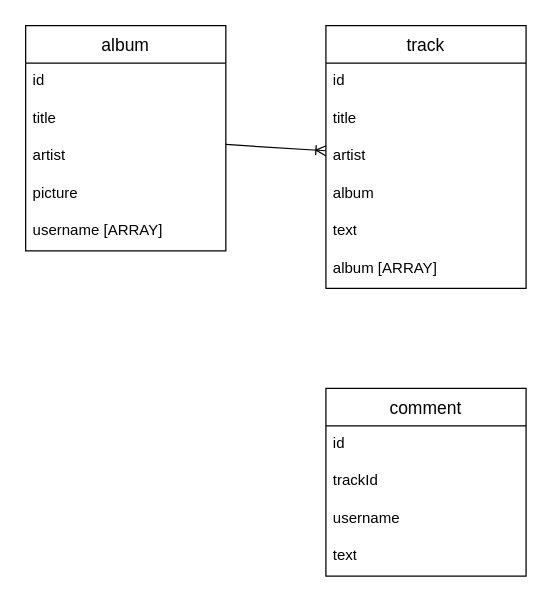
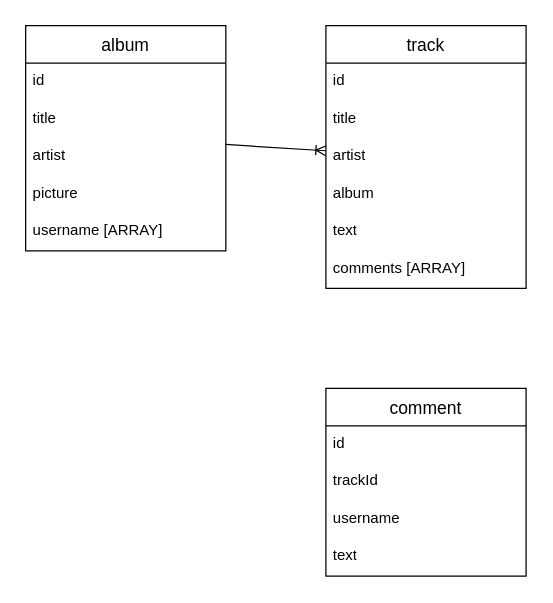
(384, 268) -> (398, 268)
